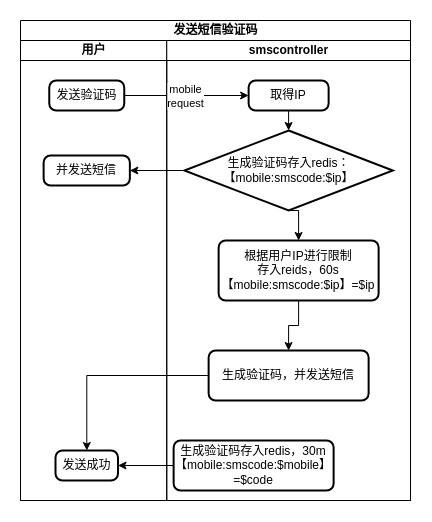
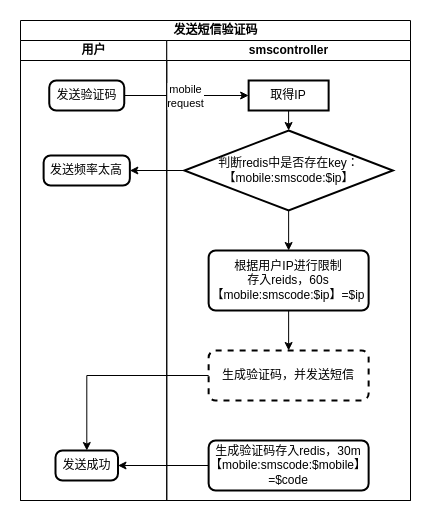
(289, 96) -> (289, 96)
(87, 171) -> (87, 171)
(289, 171) -> (289, 171)
(299, 271) -> (289, 281)
(289, 376) -> (289, 376)
(254, 466) -> (289, 466)
